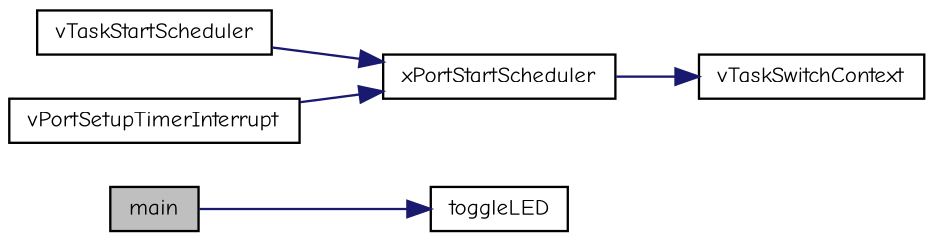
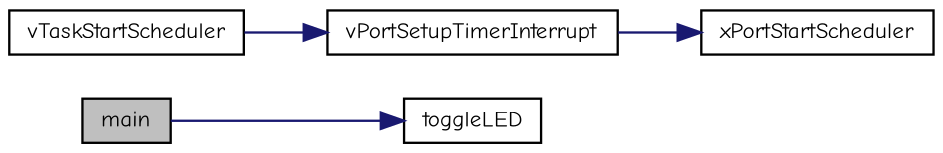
(316, 53) -> (274, 33)
(812, 77) -> none
